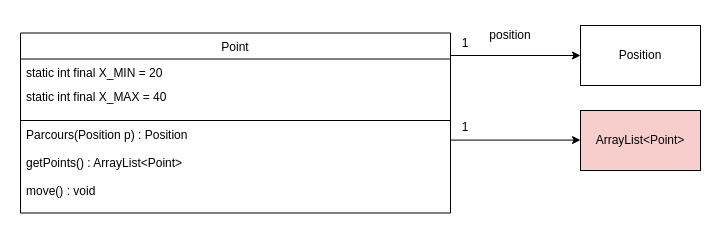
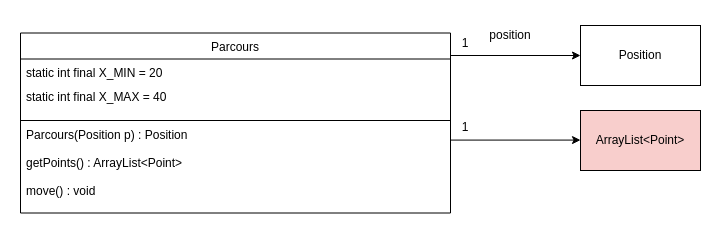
(235, 47) -> (235, 47)
